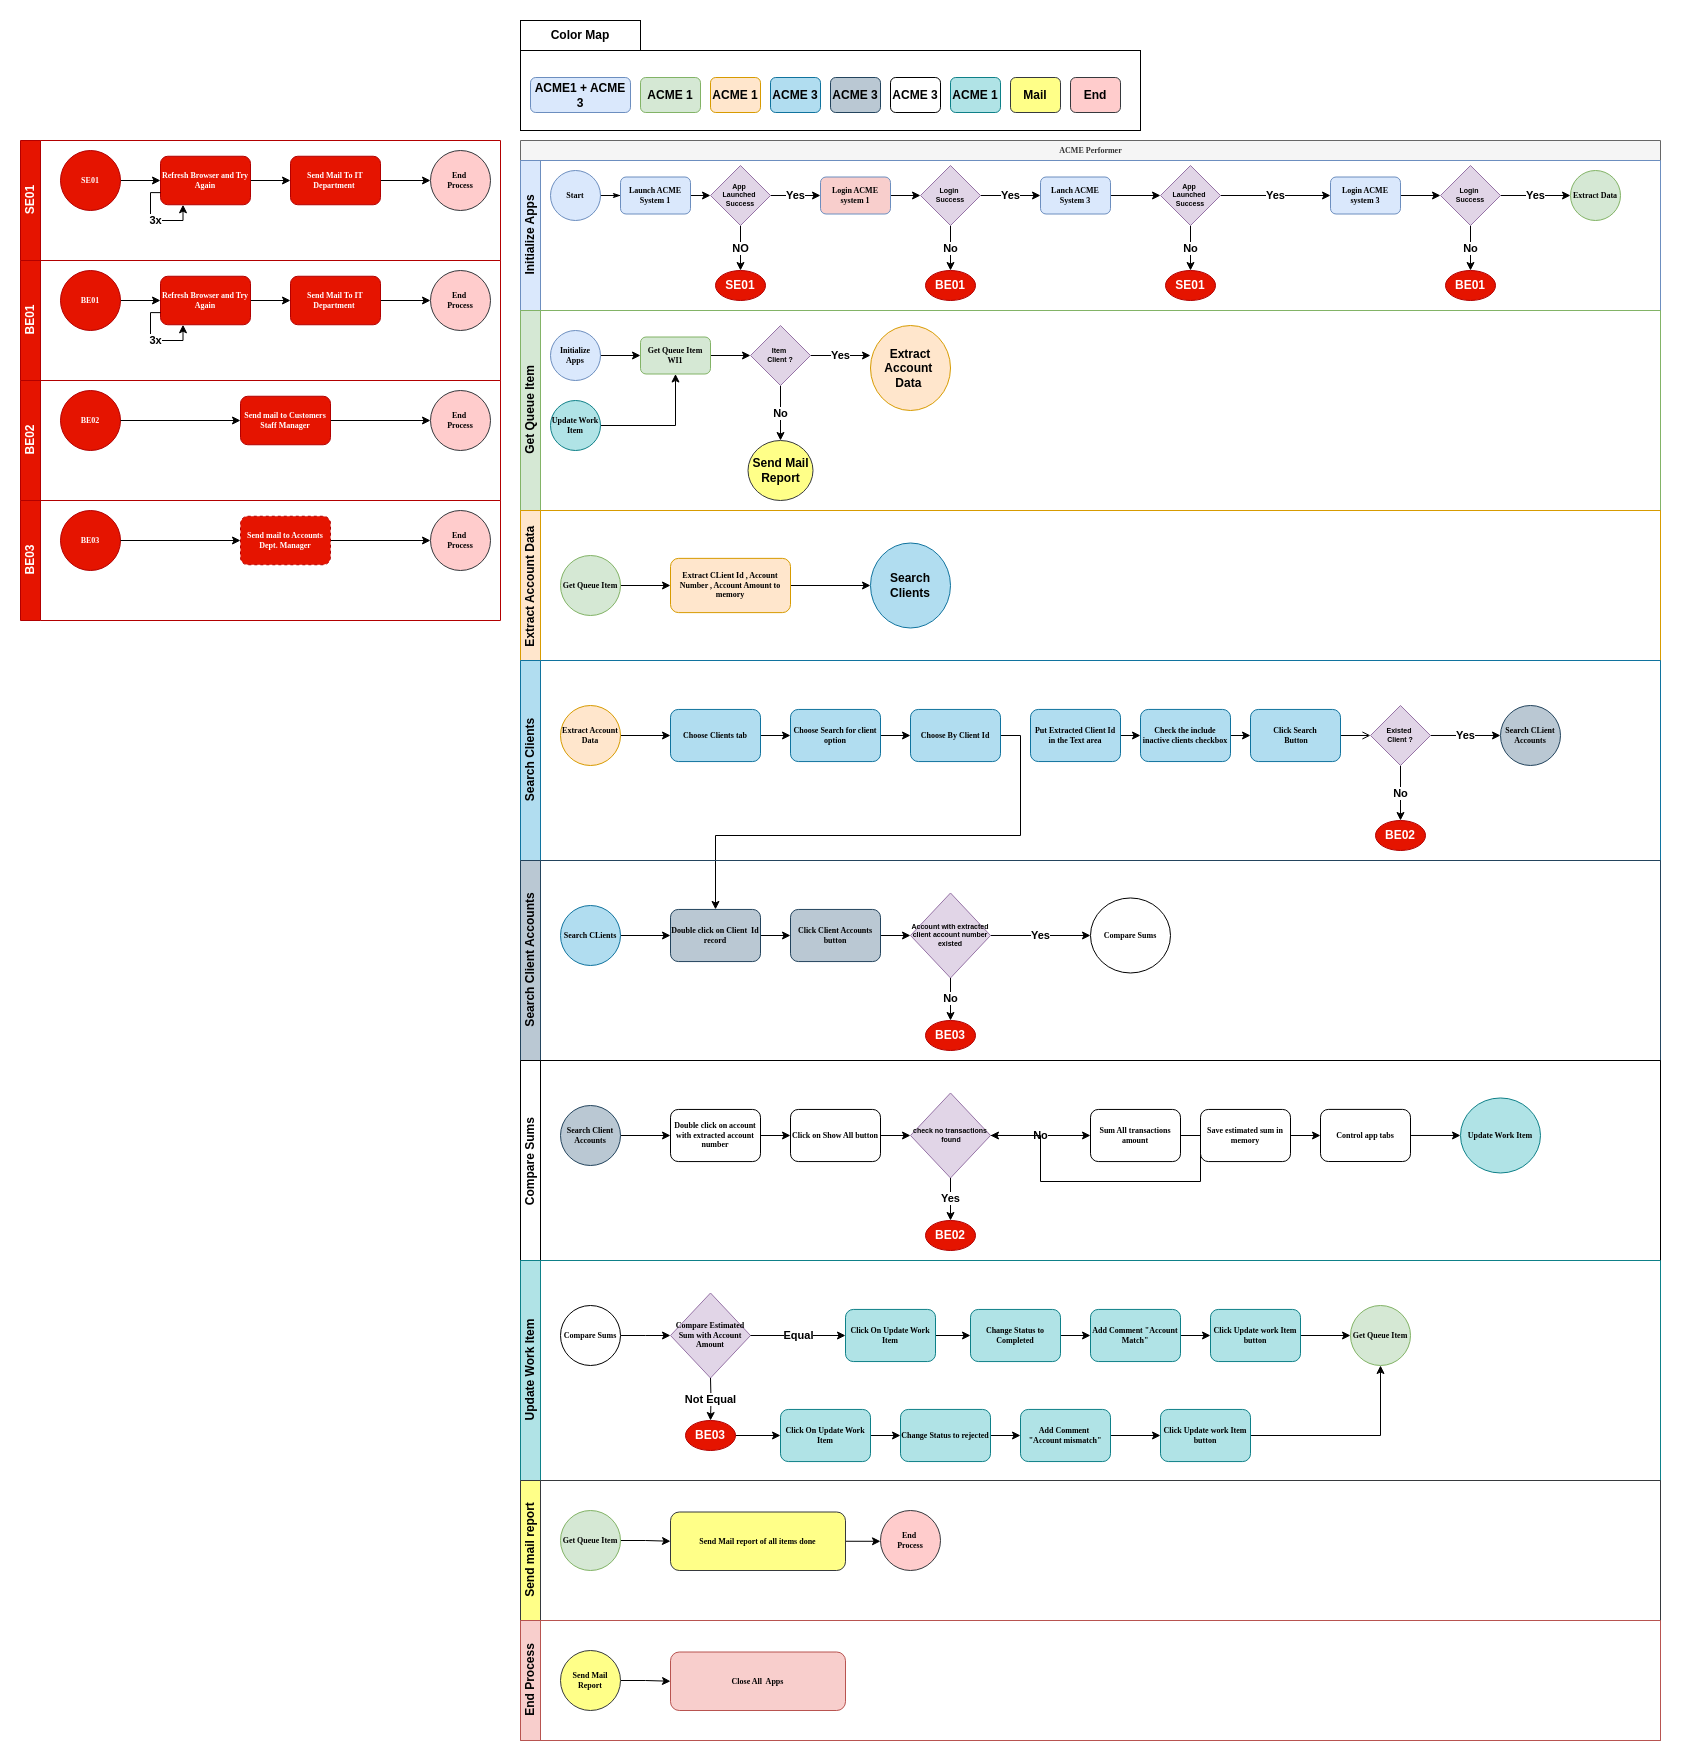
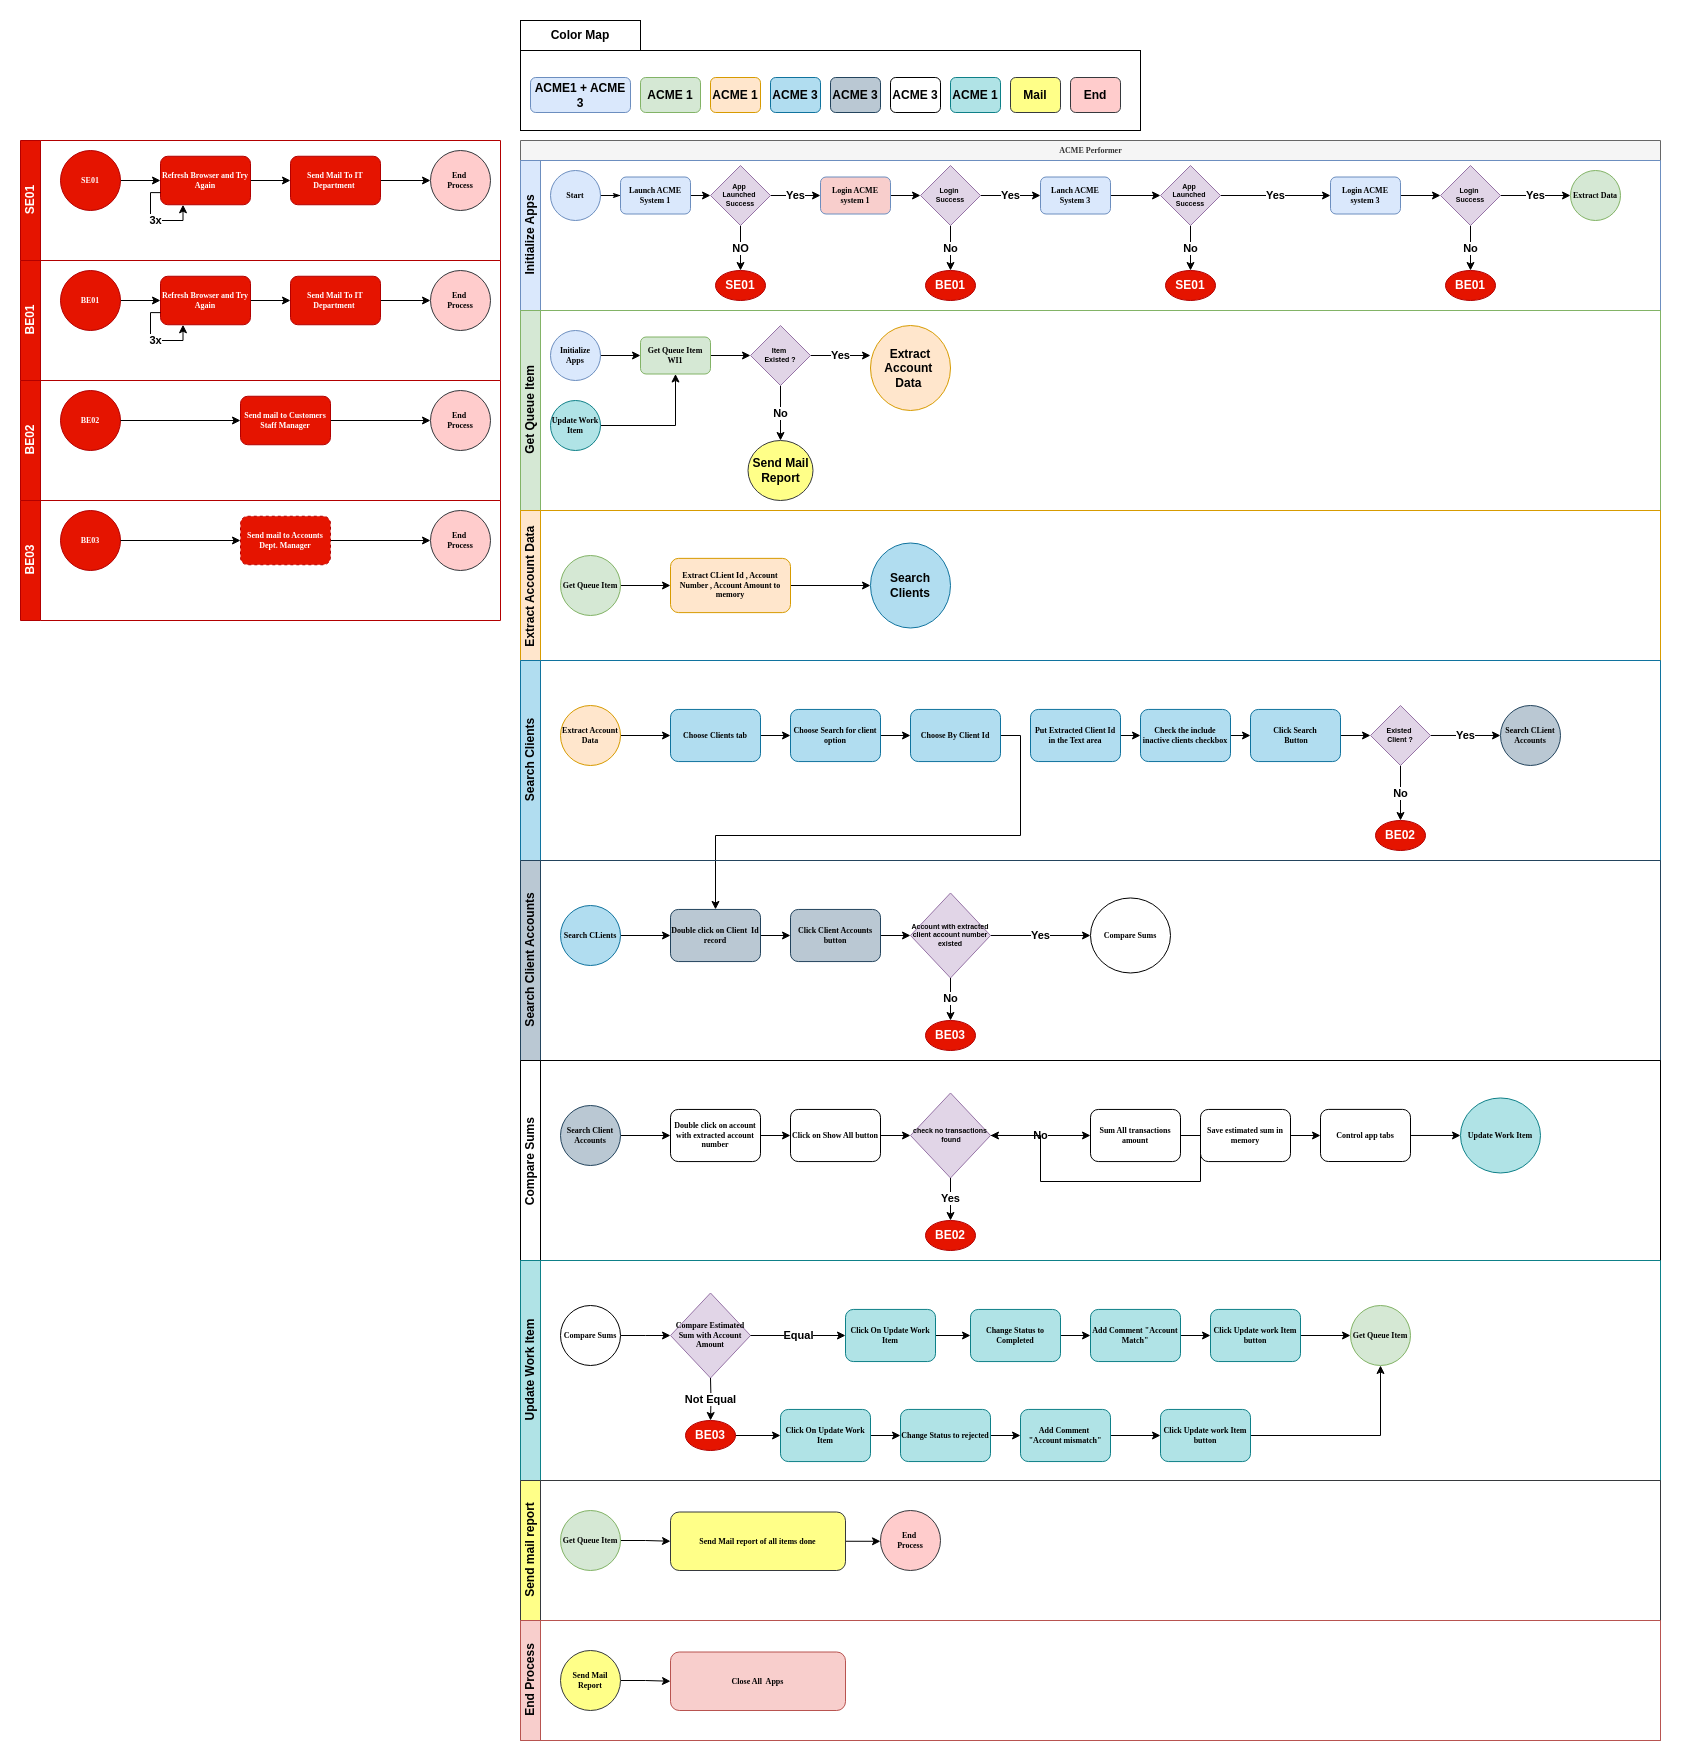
(781, 356) -> (781, 356)
(1364, 735) -> (1362, 735)
